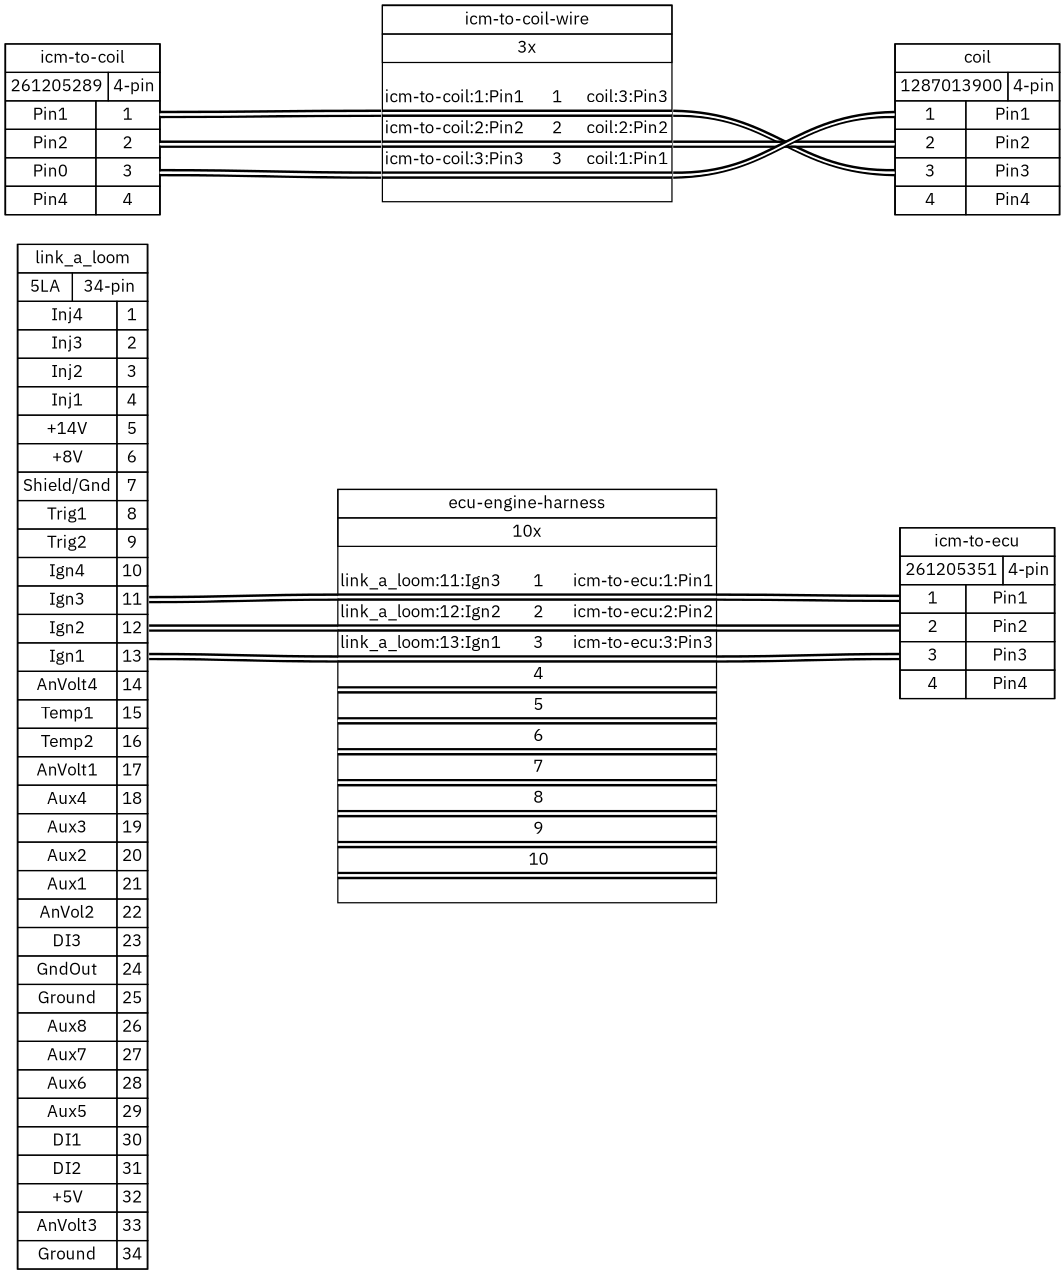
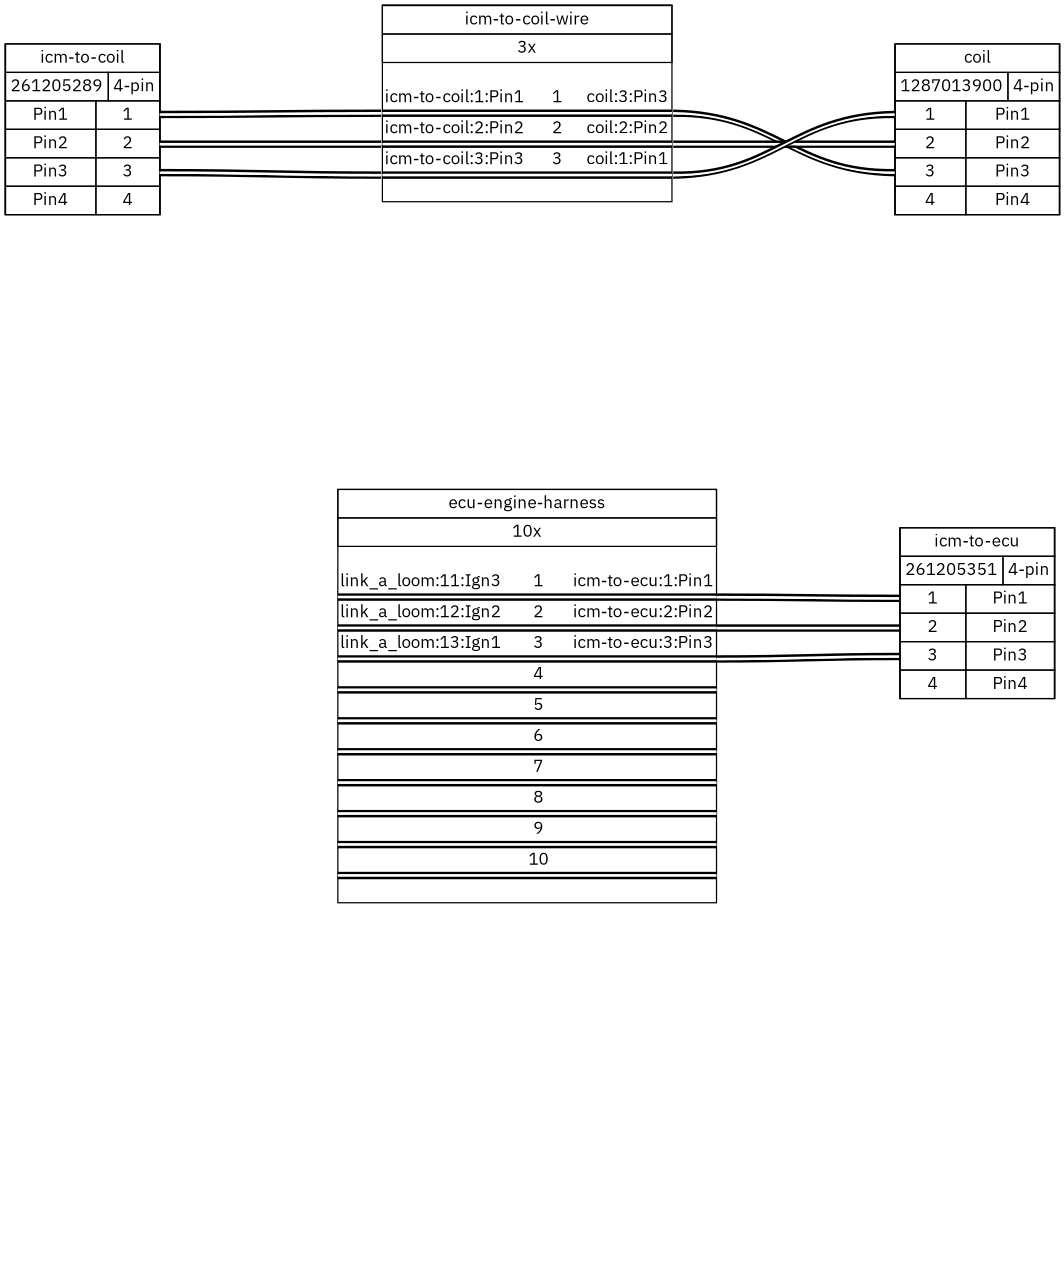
(51, 171) -> (51, 171)
(82, 757) -> none
